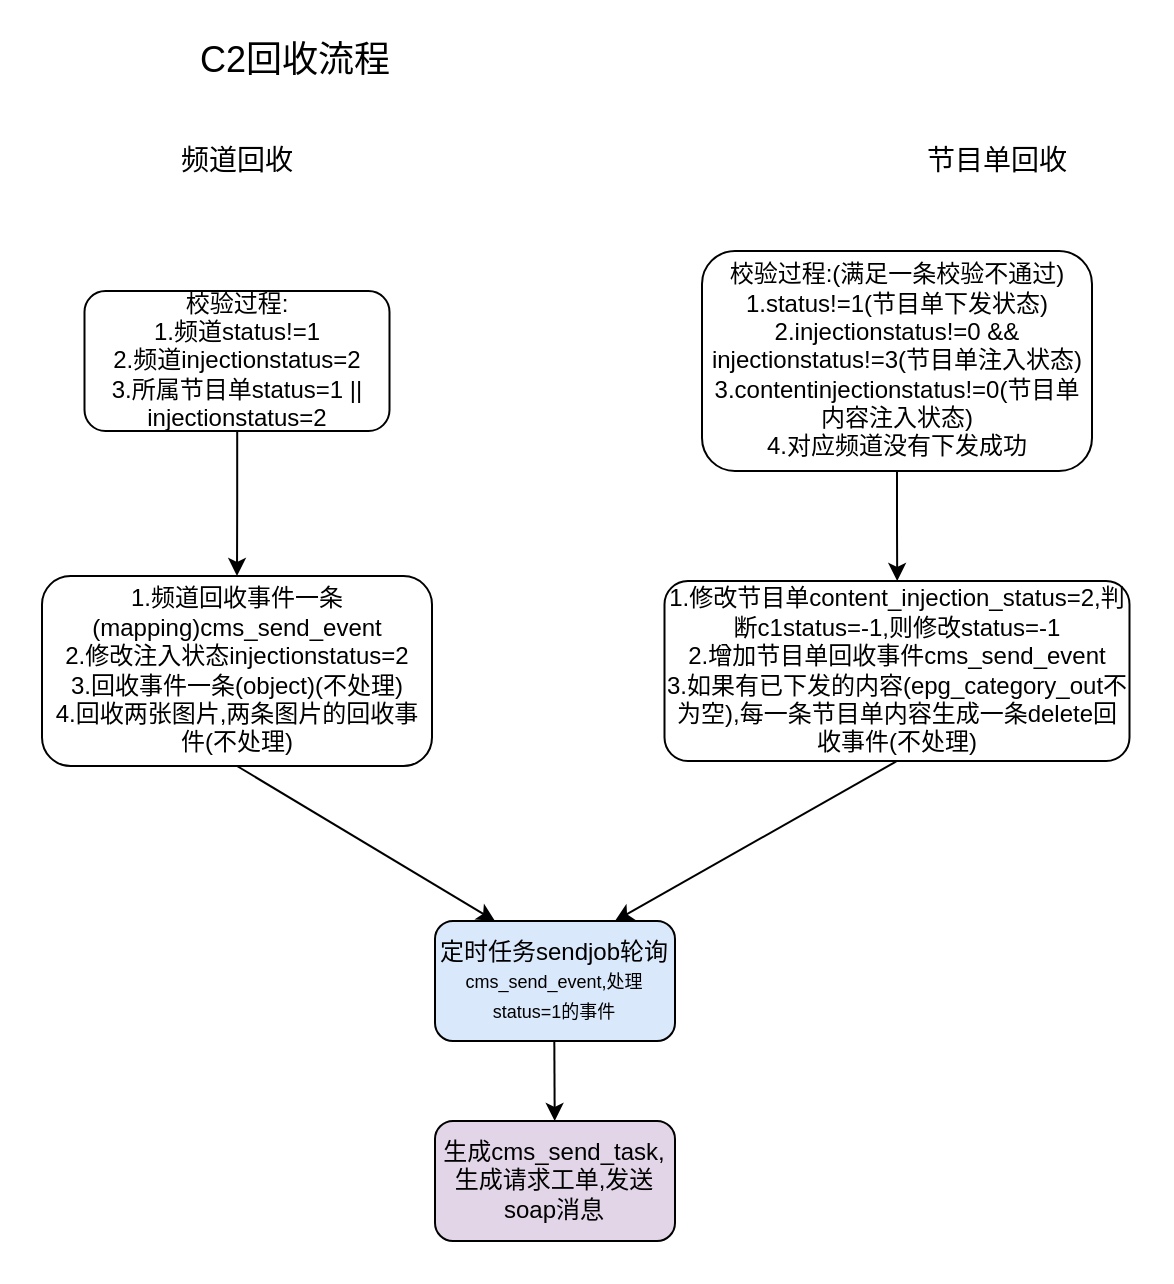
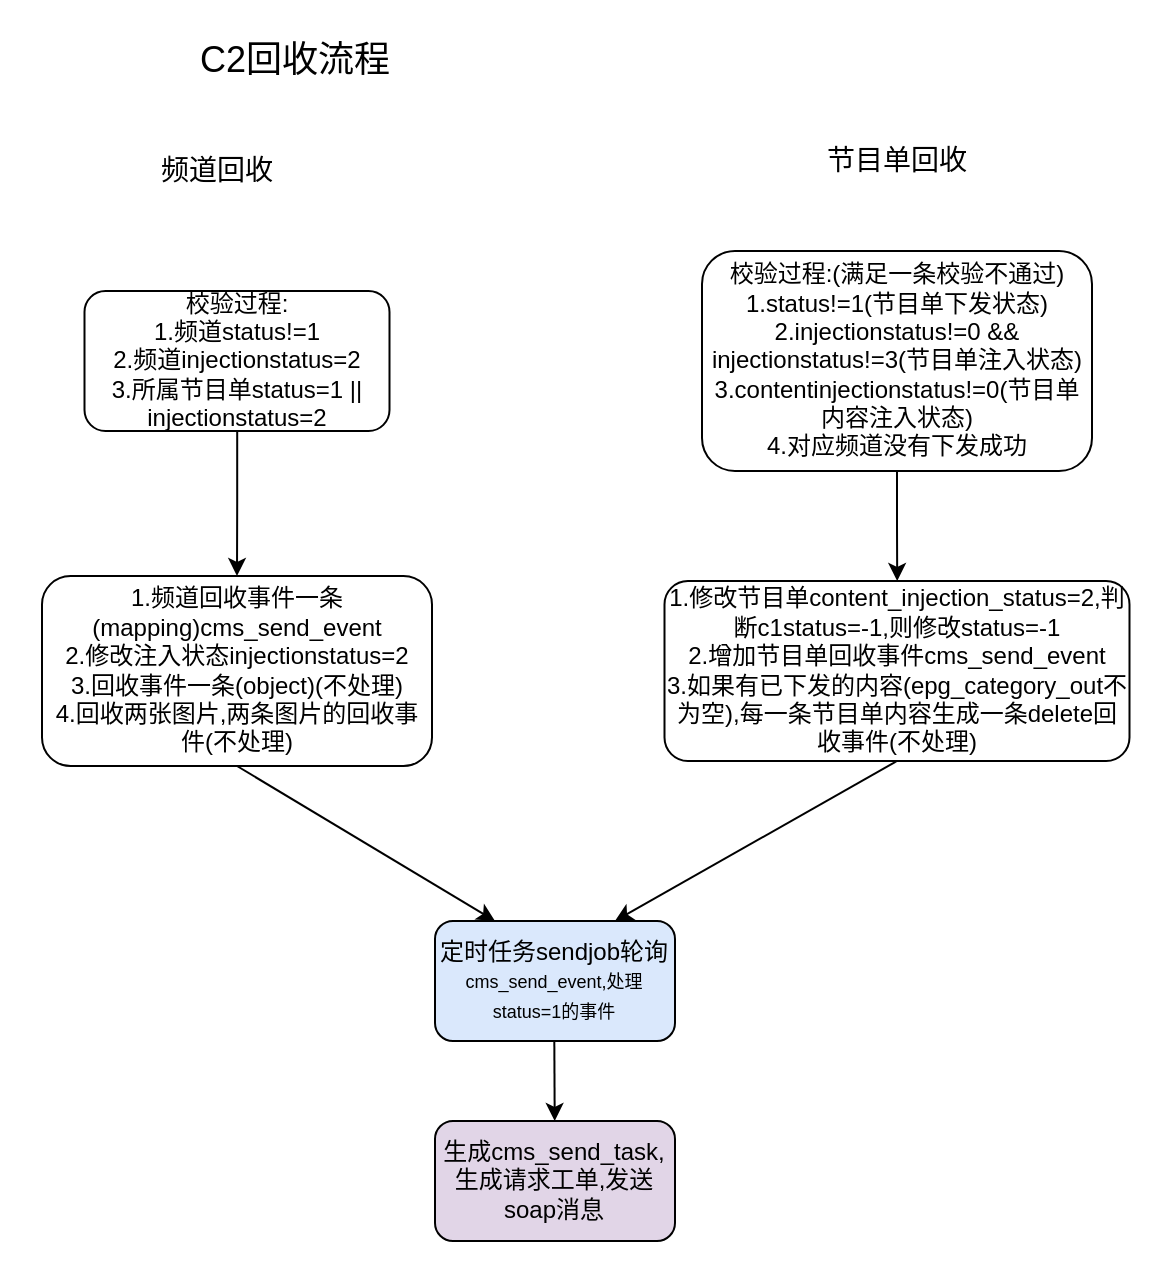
(237, 161) -> (217, 171)
(997, 161) -> (897, 161)
